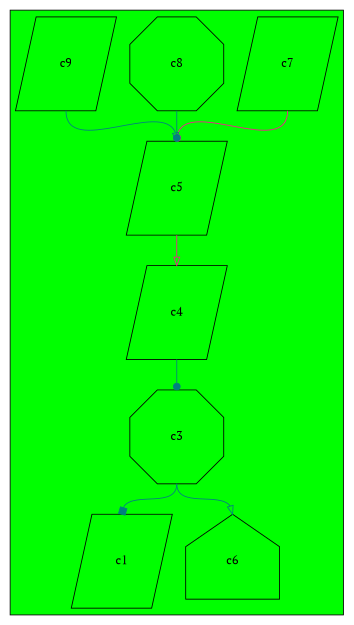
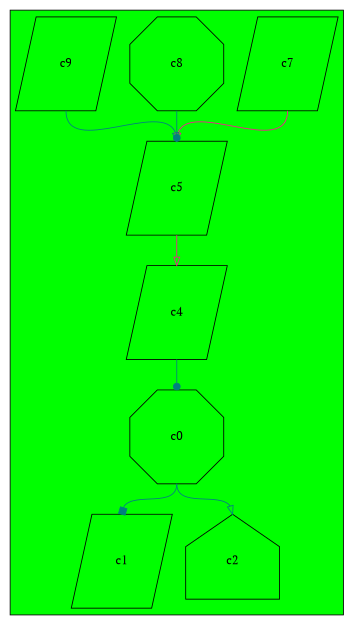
(236, 127) -> (236, 127)
(177, 437) -> (177, 437)
(233, 561) -> (233, 561)
